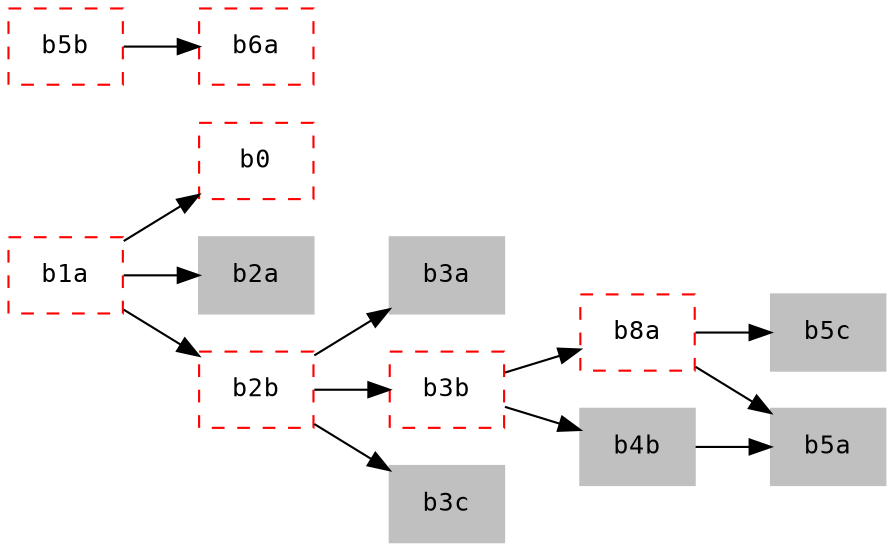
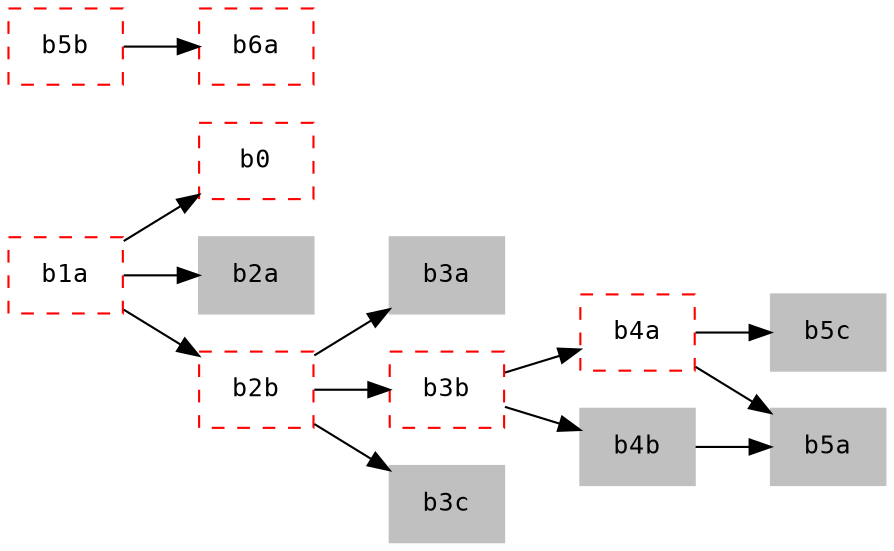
(638, 333) -> (638, 333)
